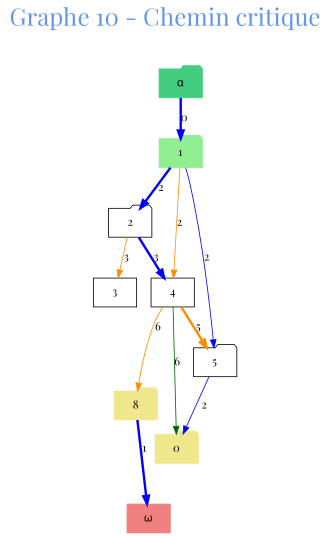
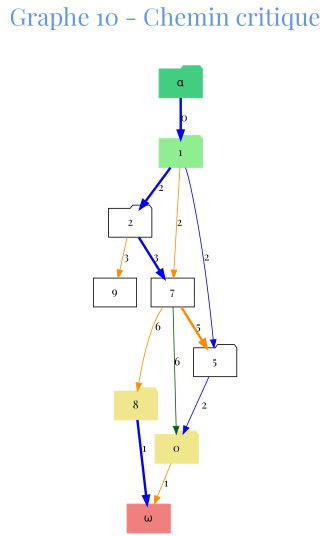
(115, 293) -> (115, 293)
(173, 293) -> (173, 293)
none -> (164, 480)
